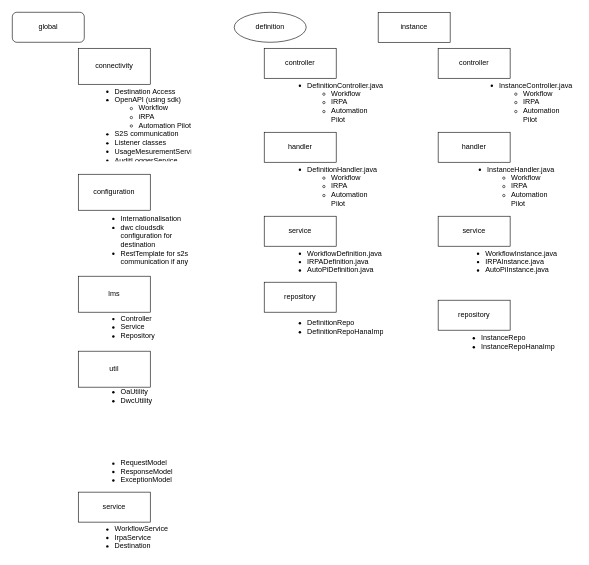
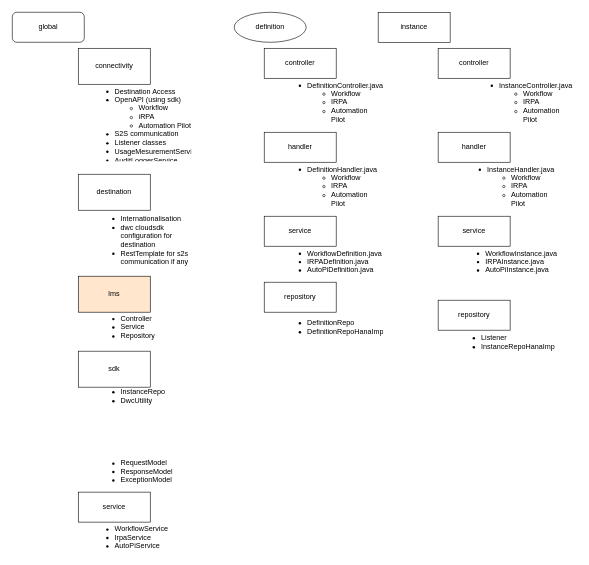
(114, 192) -> (114, 192)
(114, 294) -> (114, 294)
(496, 342) -> (496, 342)
(114, 369) -> (114, 369)
(114, 396) -> (121, 396)
(119, 534) -> (119, 534)
